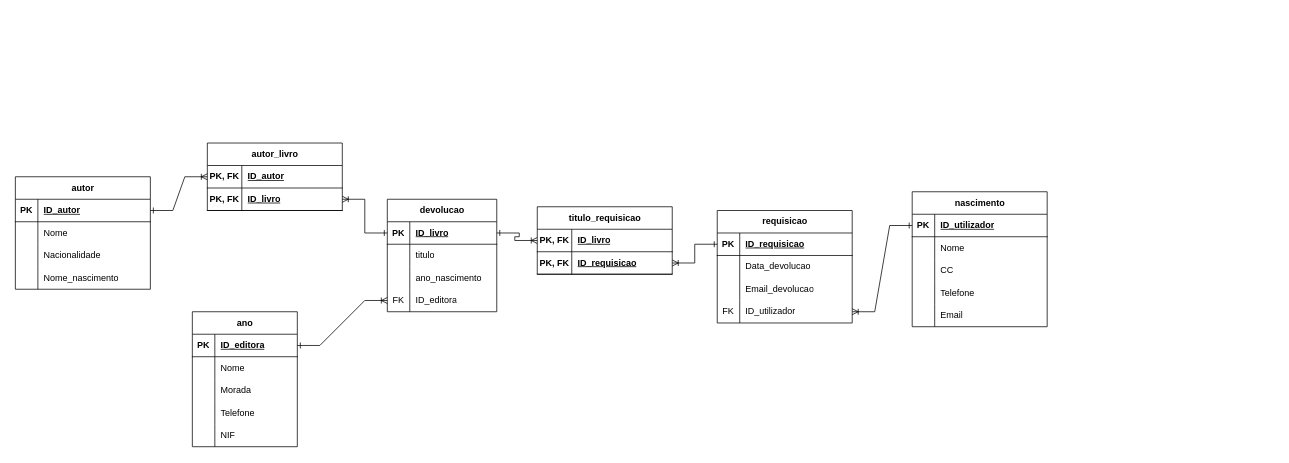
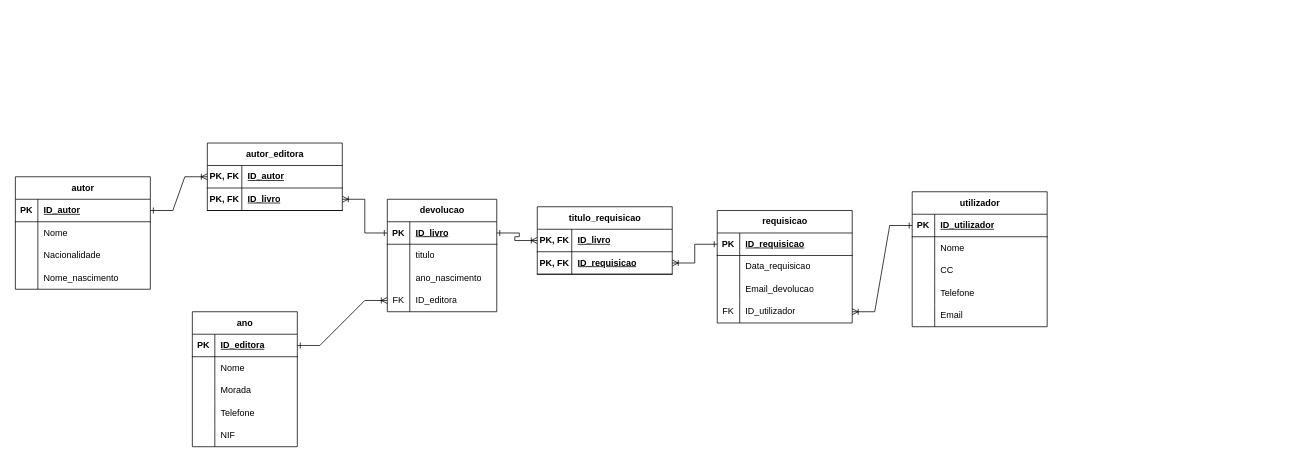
(275, 154) -> (275, 154)
(980, 203) -> (980, 203)
(780, 267) -> (781, 267)
